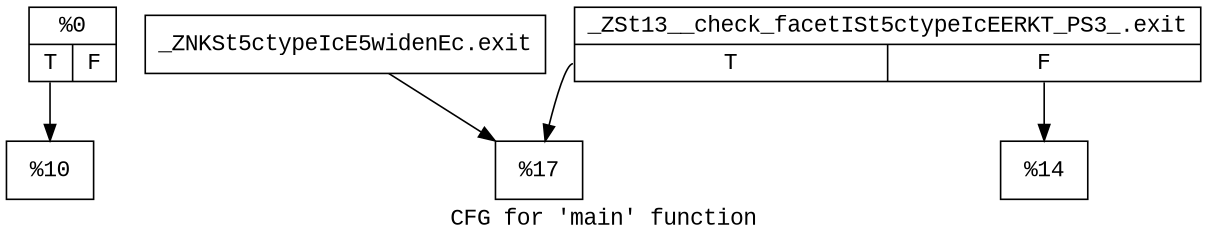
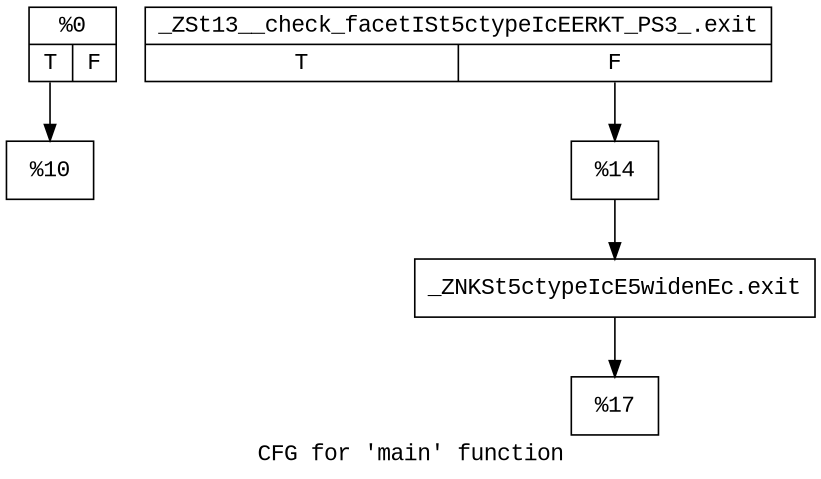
(558, 93) -> none
none -> (615, 221)
